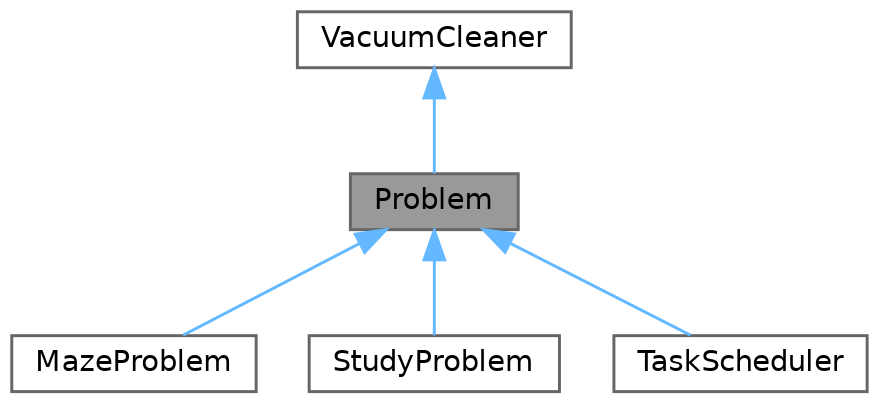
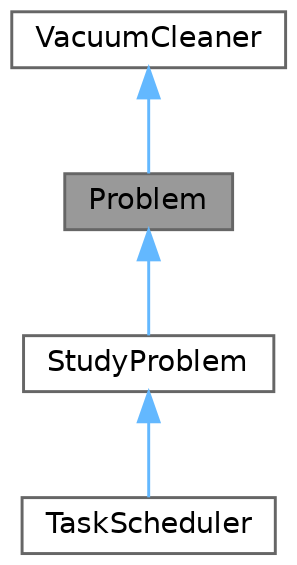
(600, 289) -> (149, 460)
(134, 364) -> none
